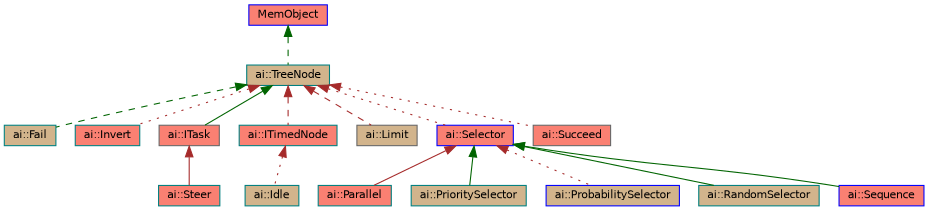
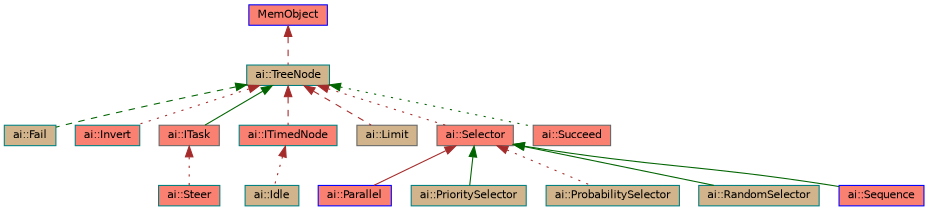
(288, 51) -> (288, 51)
(437, 107) -> (437, 107)
(475, 135) -> (475, 135)
(189, 171) -> (189, 171)
(355, 196) -> (355, 196)
(613, 196) -> (613, 196)
